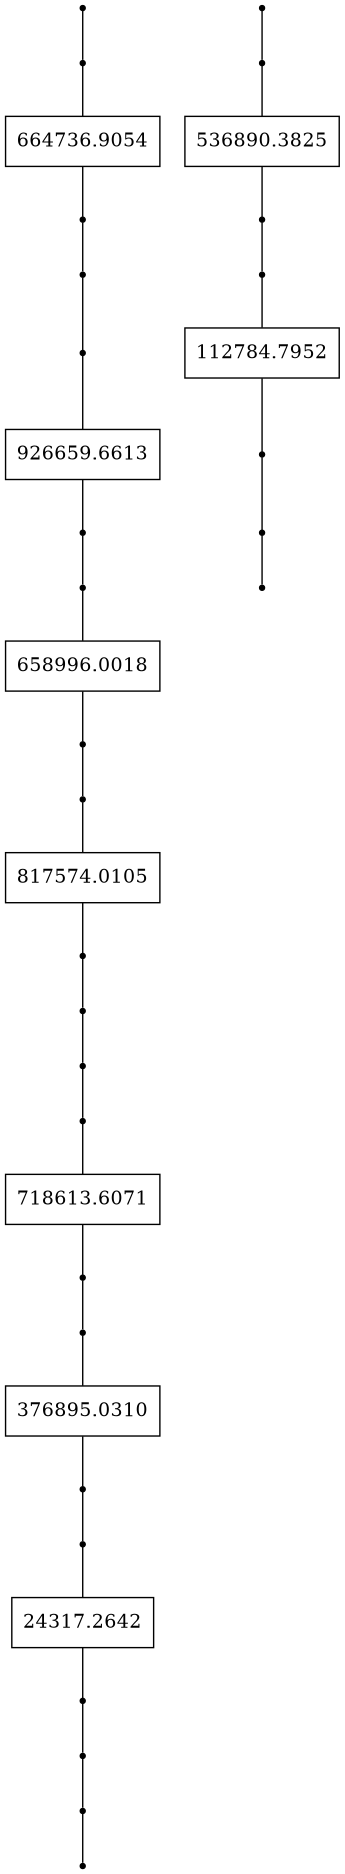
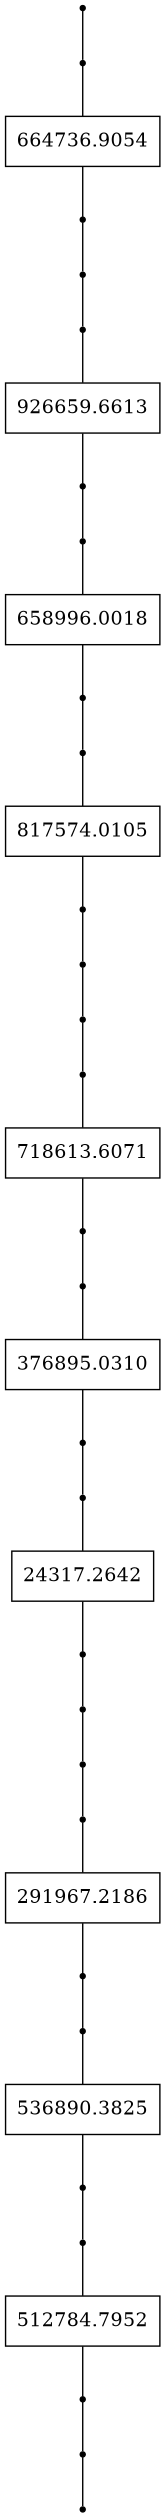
(262, 353) -> (83, 2321)
none -> (83, 1898)
